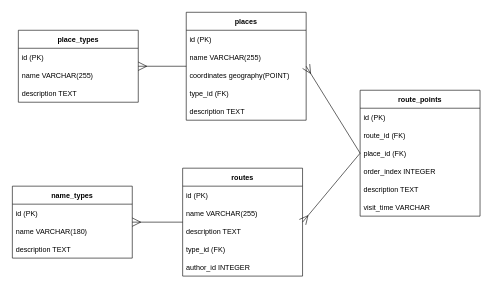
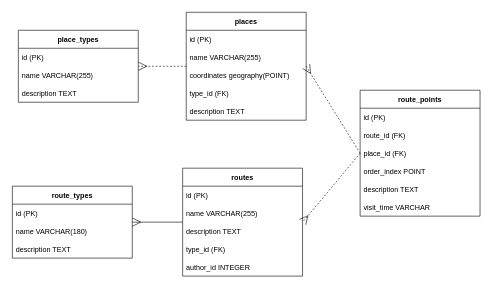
(162, 66) -> (162, 66)
(333, 110) -> (333, 110)
(400, 172) -> (396, 172)
(331, 188) -> (331, 188)
(72, 196) -> (72, 196)
